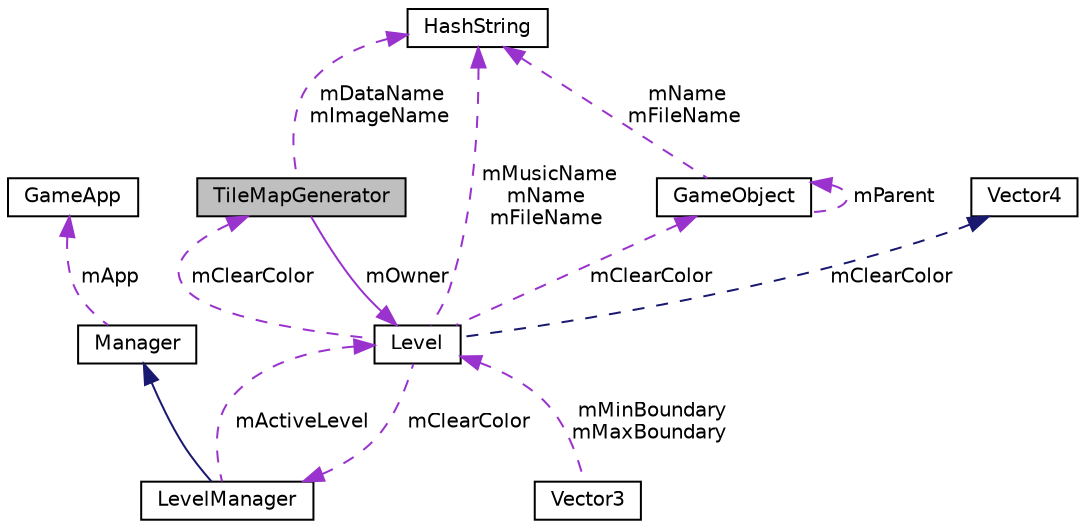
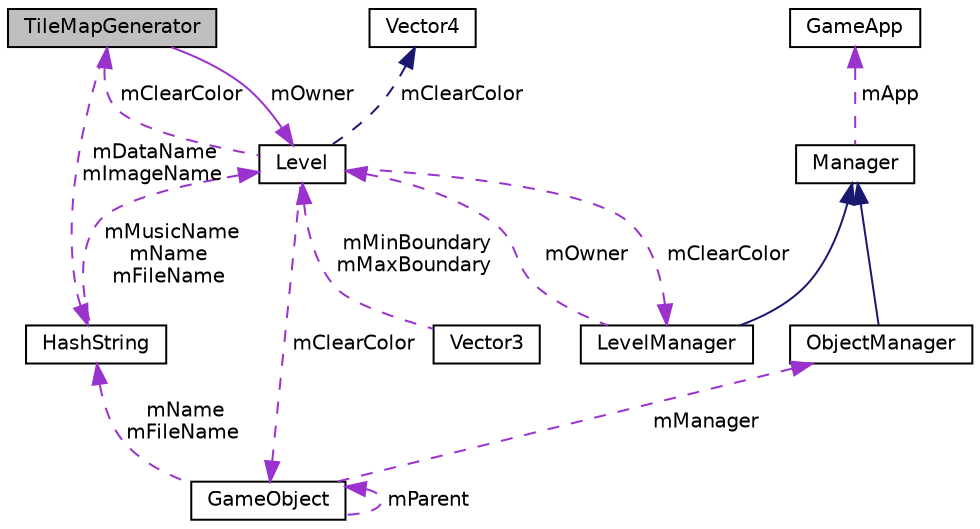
(470, 200) -> (116, 209)
none -> (881, 344)
(299, 423) -> (584, 255)
